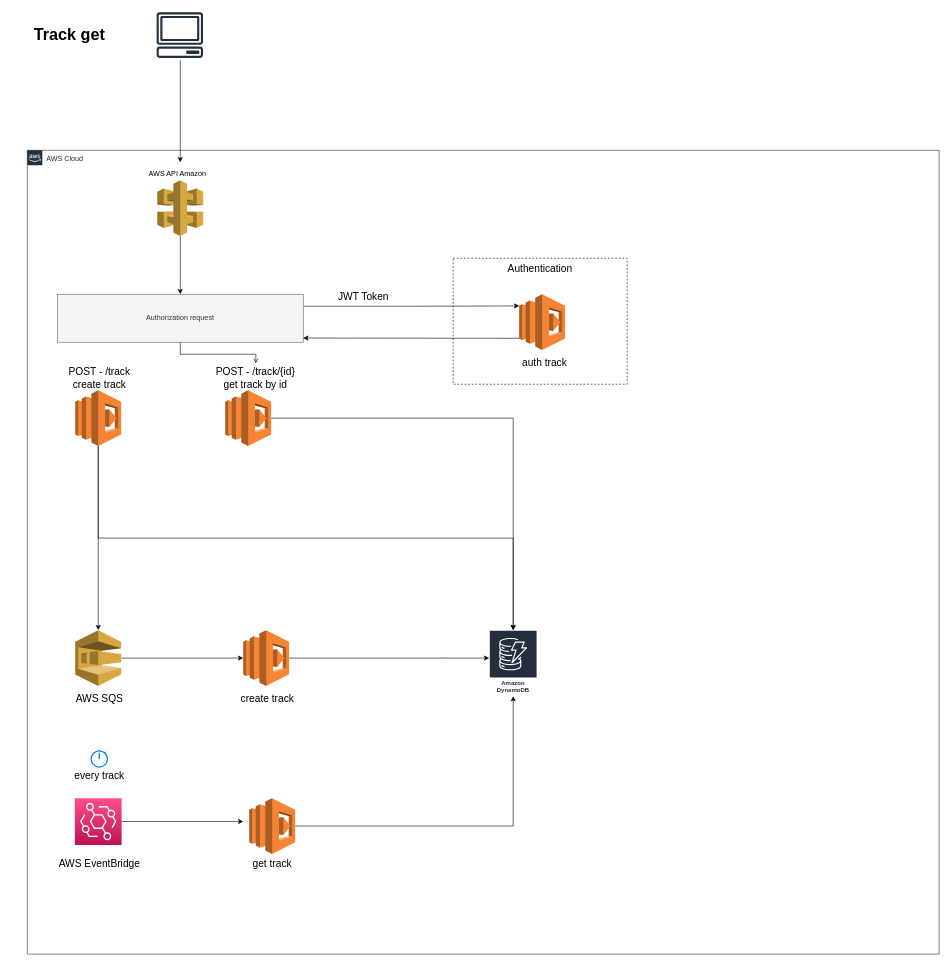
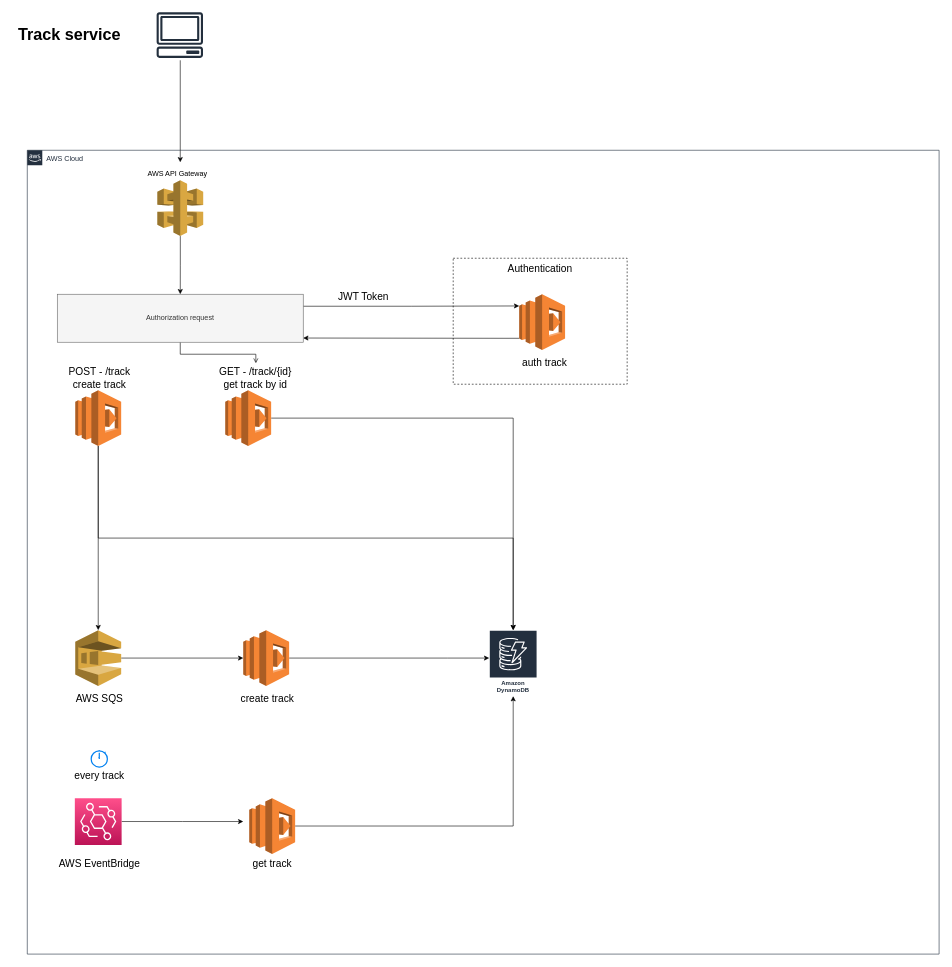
(70, 35) -> (70, 35)
(178, 174) -> (178, 174)
(256, 378) -> (256, 378)
